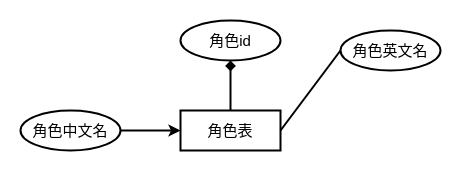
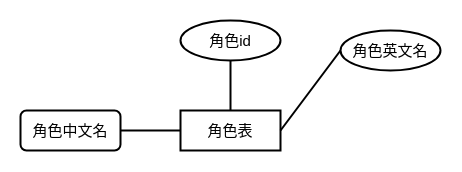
(231, 70) -> (231, 66)
(71, 131) -> (71, 131)
(170, 131) -> (173, 131)
